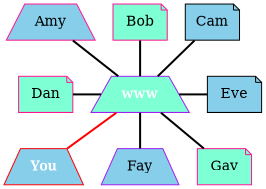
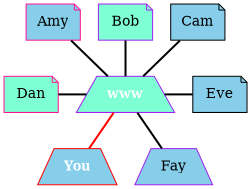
(51, 22) -> (53, 22)
(140, 22) -> (126, 22)
(224, 167) -> none
